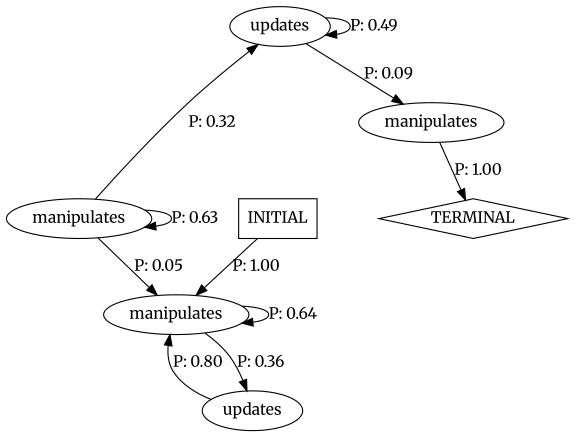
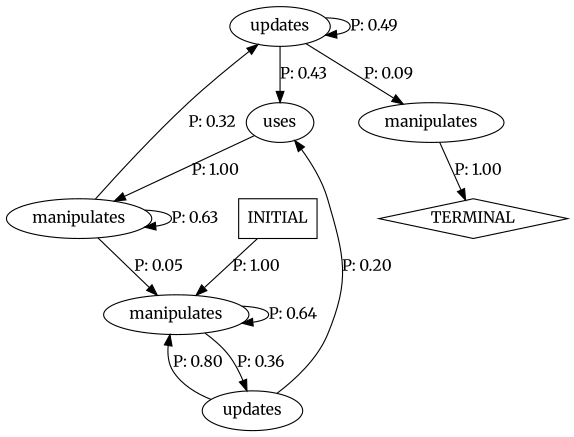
none -> (280, 123)
